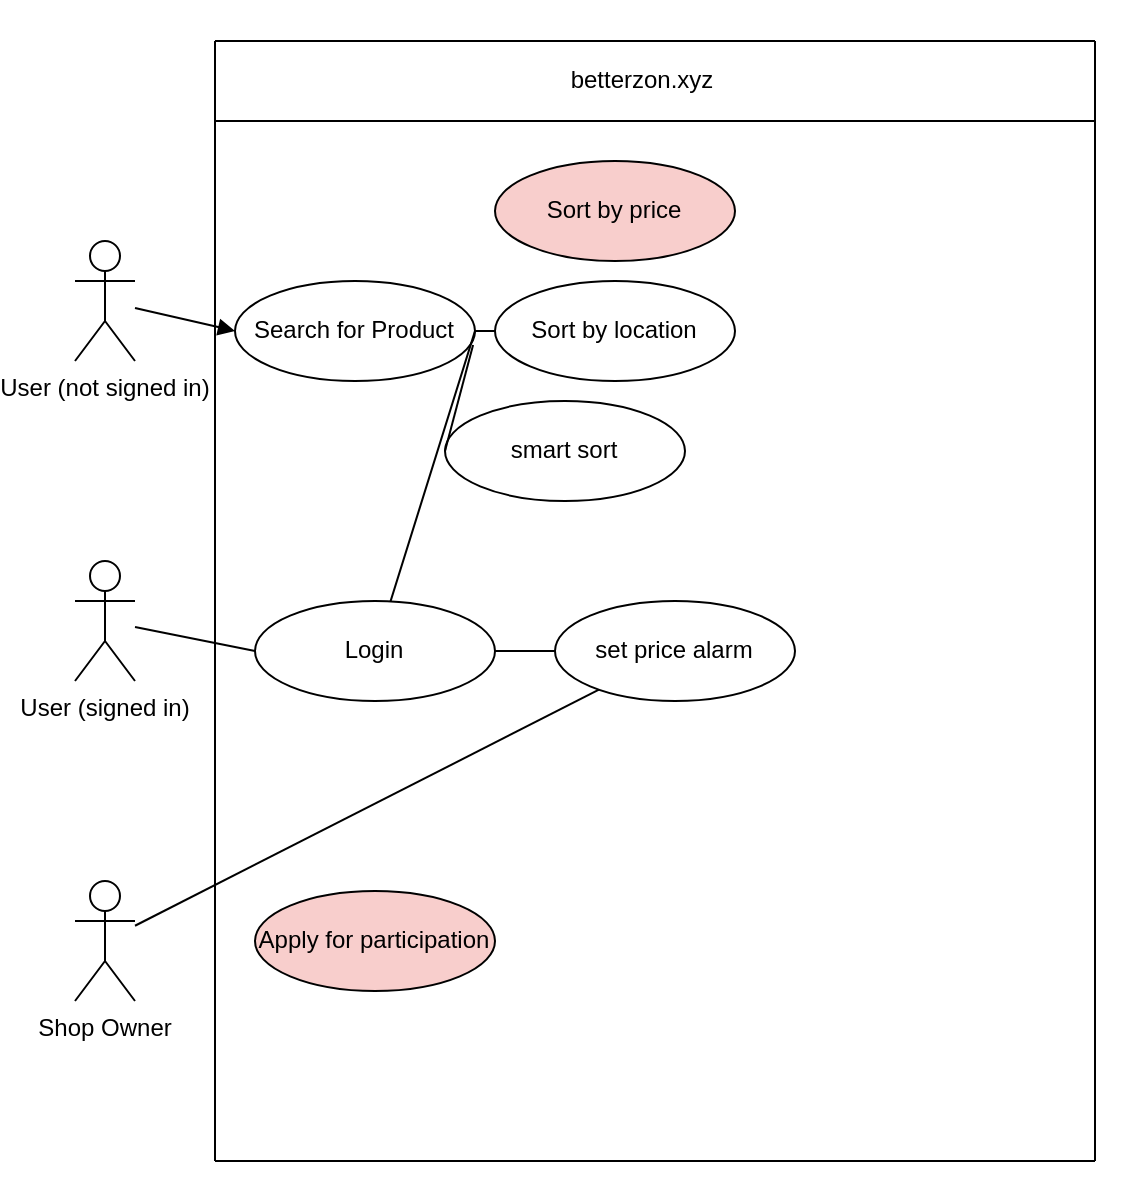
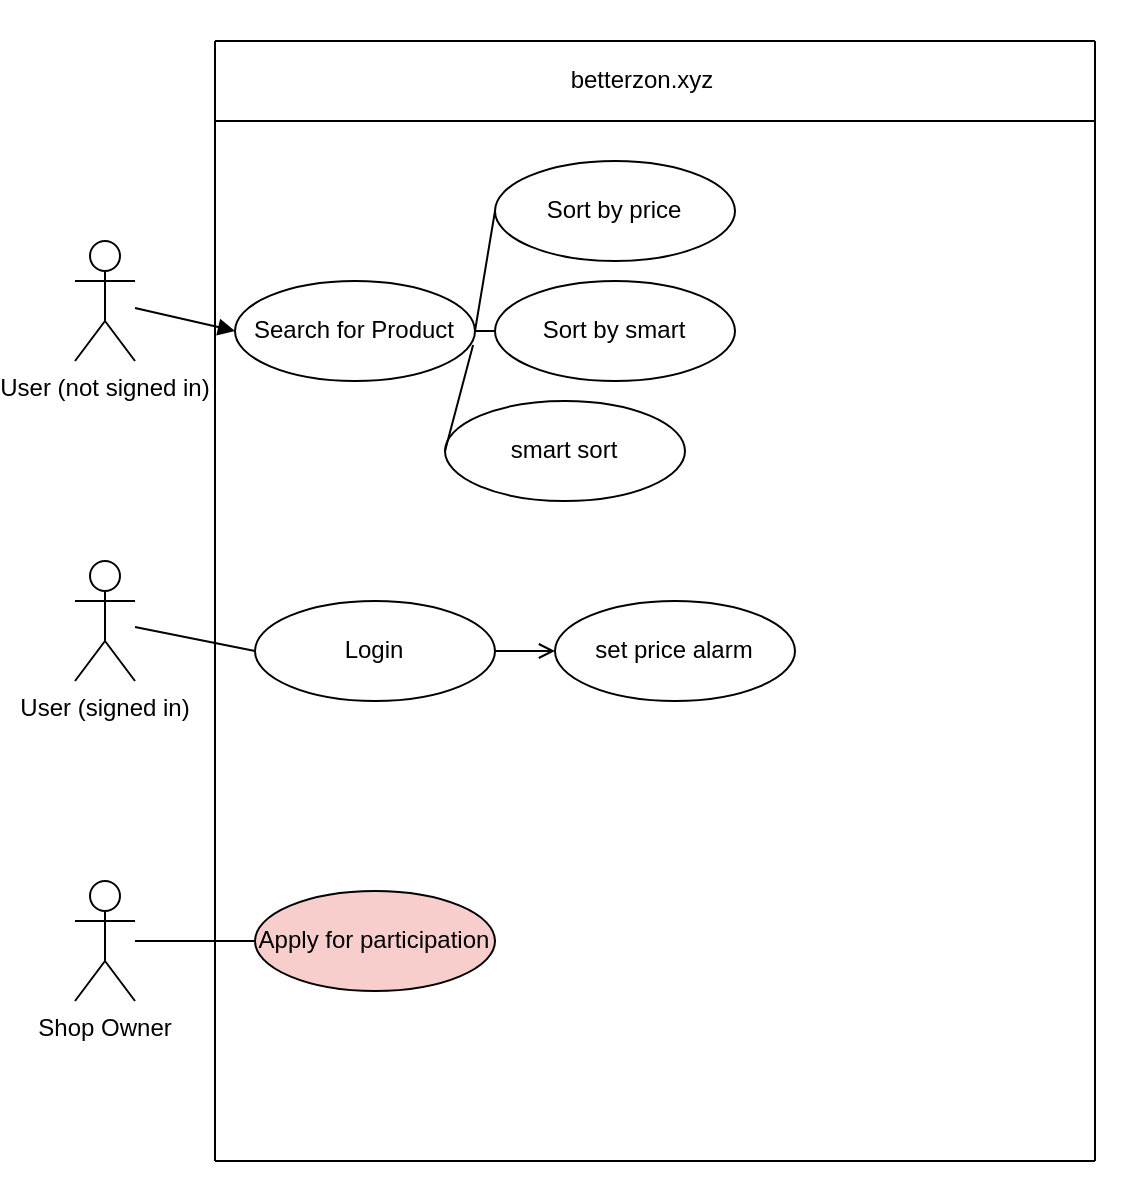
(615, 211) -> (615, 211)
(615, 331) -> (615, 331)
(433, 467) -> (485, 271)
(548, 651) -> (546, 651)
(408, 787) -> (195, 941)
